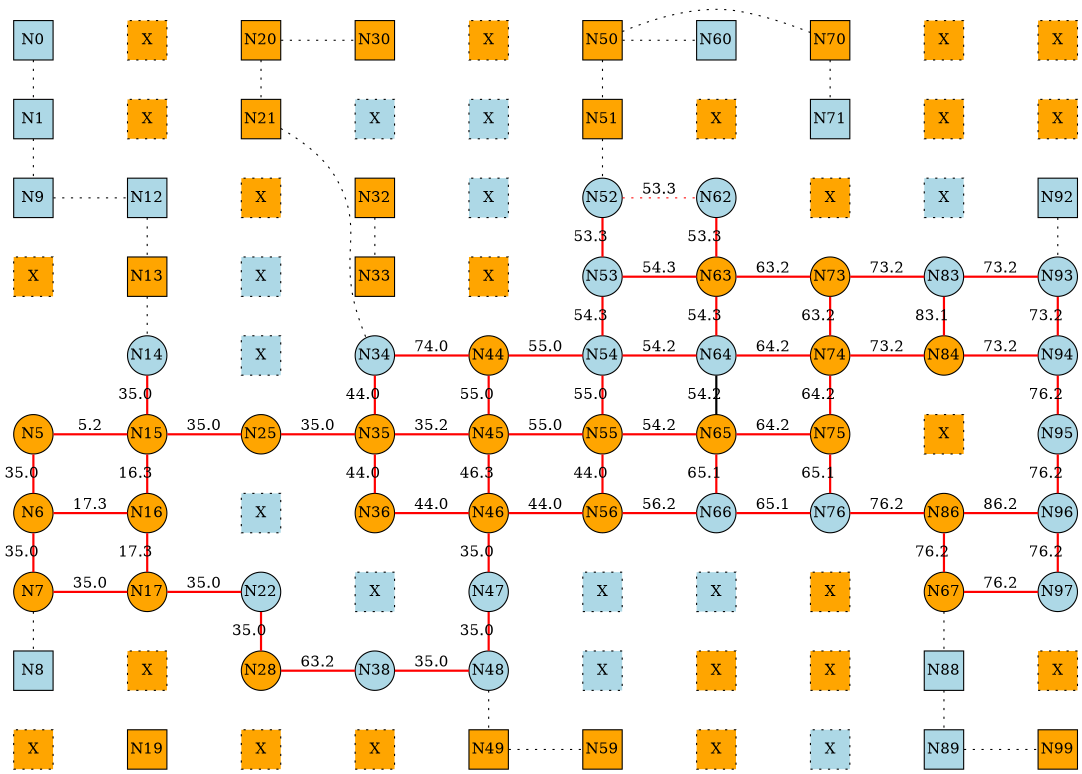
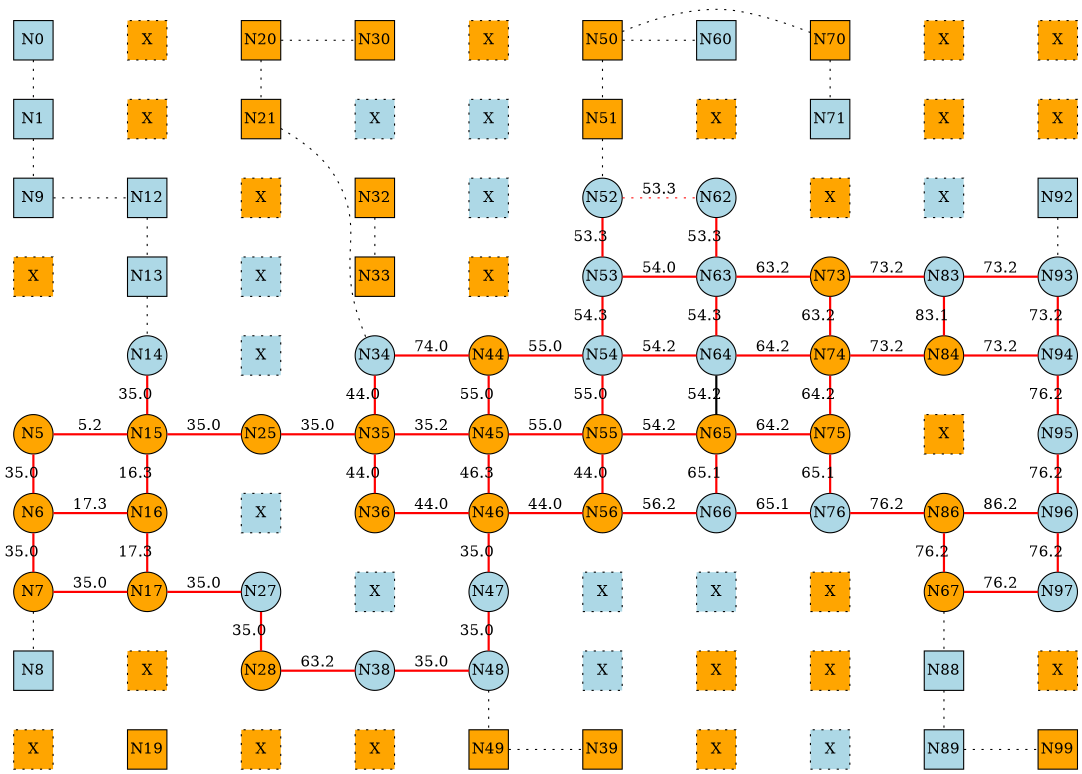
(659, 268) -> (659, 268)
(147, 277) -> (147, 277)
(716, 277) -> (716, 277)
(261, 592) -> (261, 592)
(602, 749) -> (602, 749)
